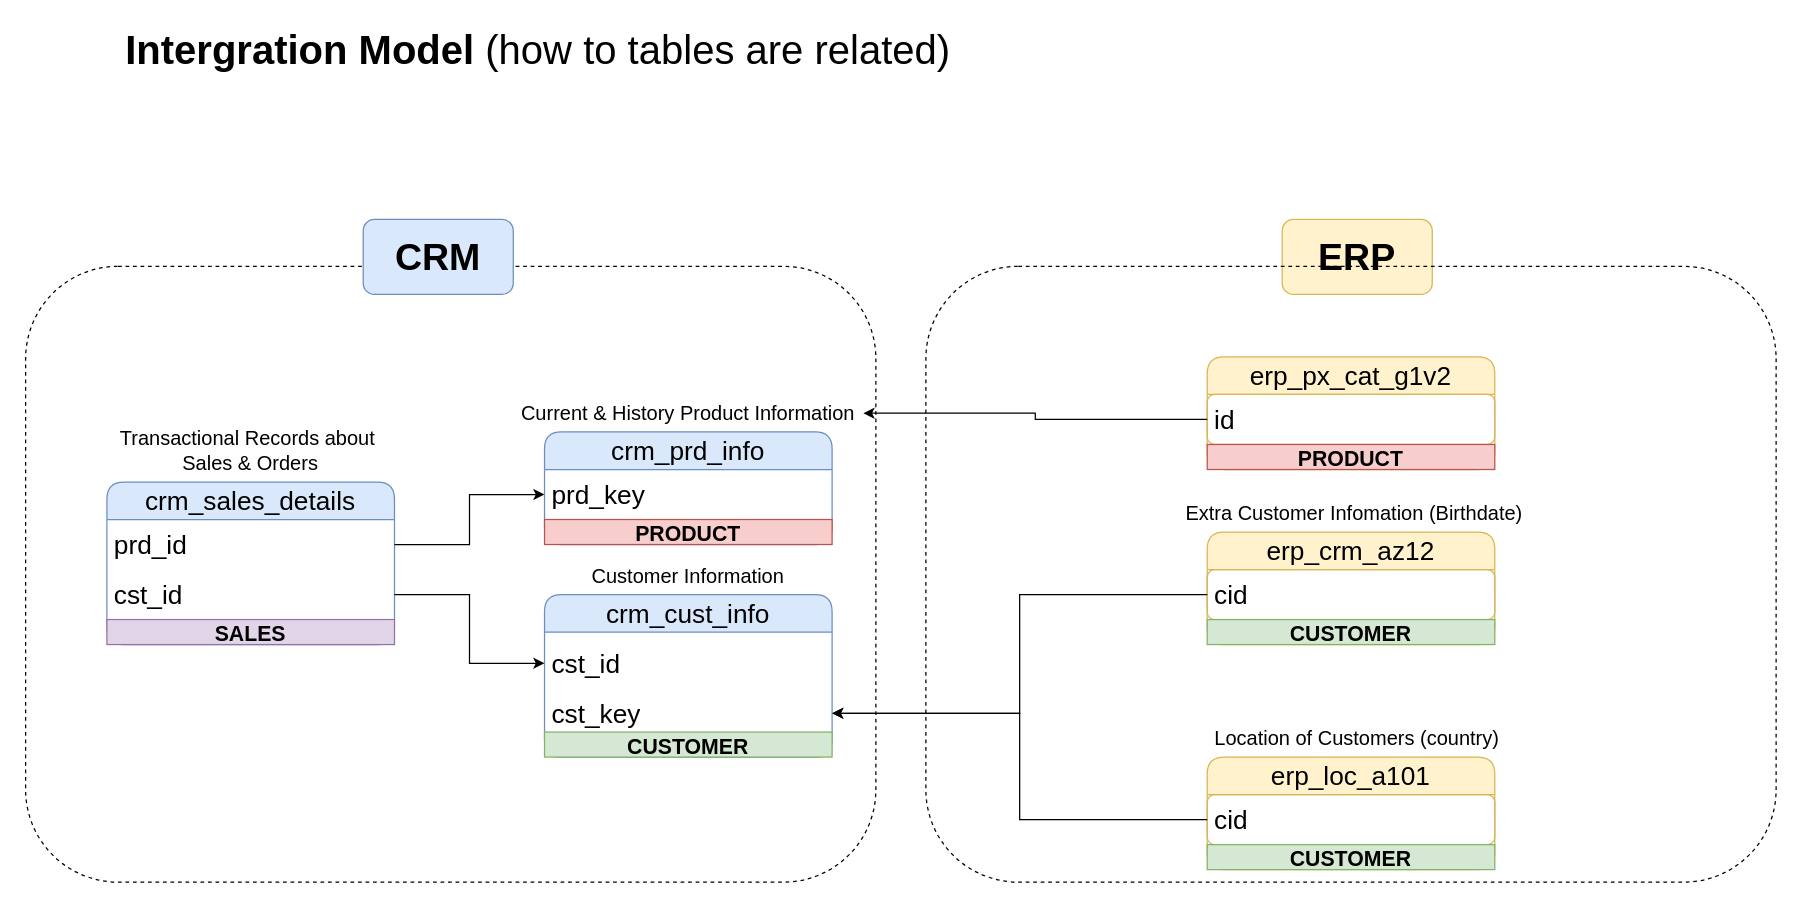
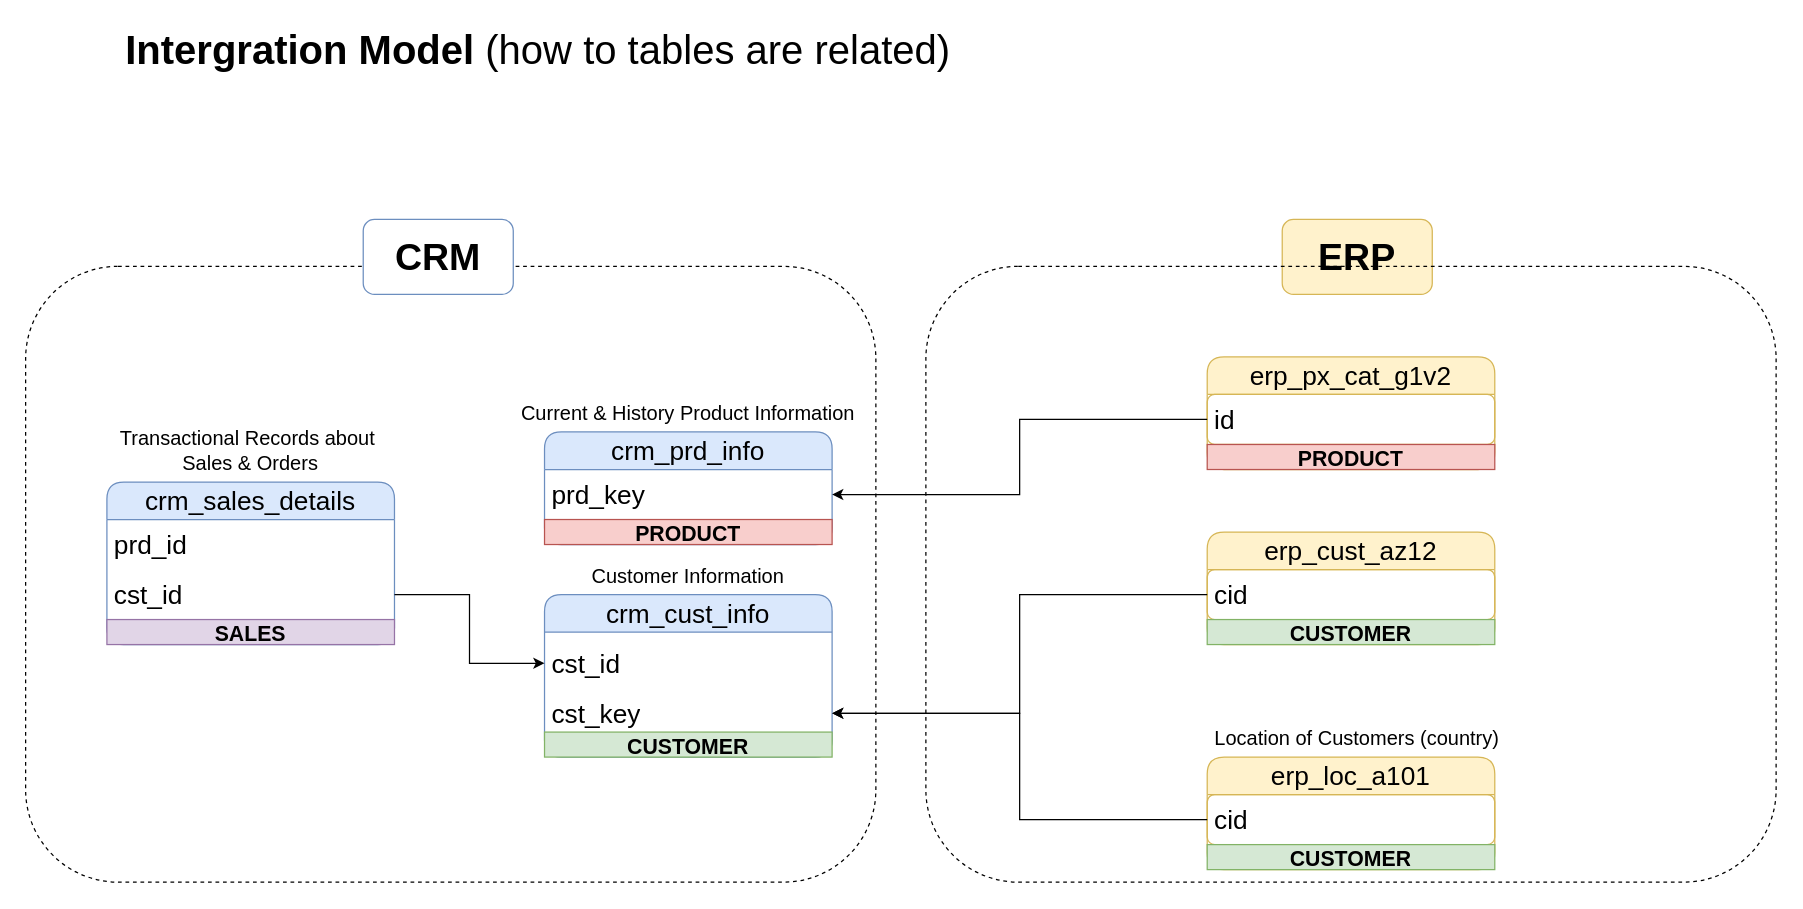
(438, 257) -> (438, 257)
(958, 413) -> (976, 494)
(1357, 513) -> none
(469, 522) -> none
(1351, 551) -> (1351, 551)
